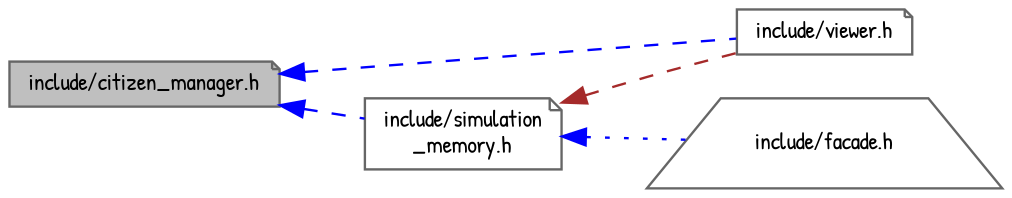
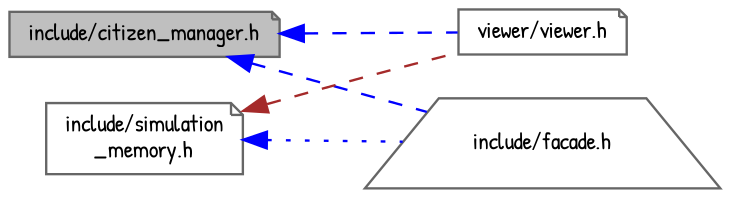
(825, 32) -> (543, 32)
(334, 114) -> (361, 94)
